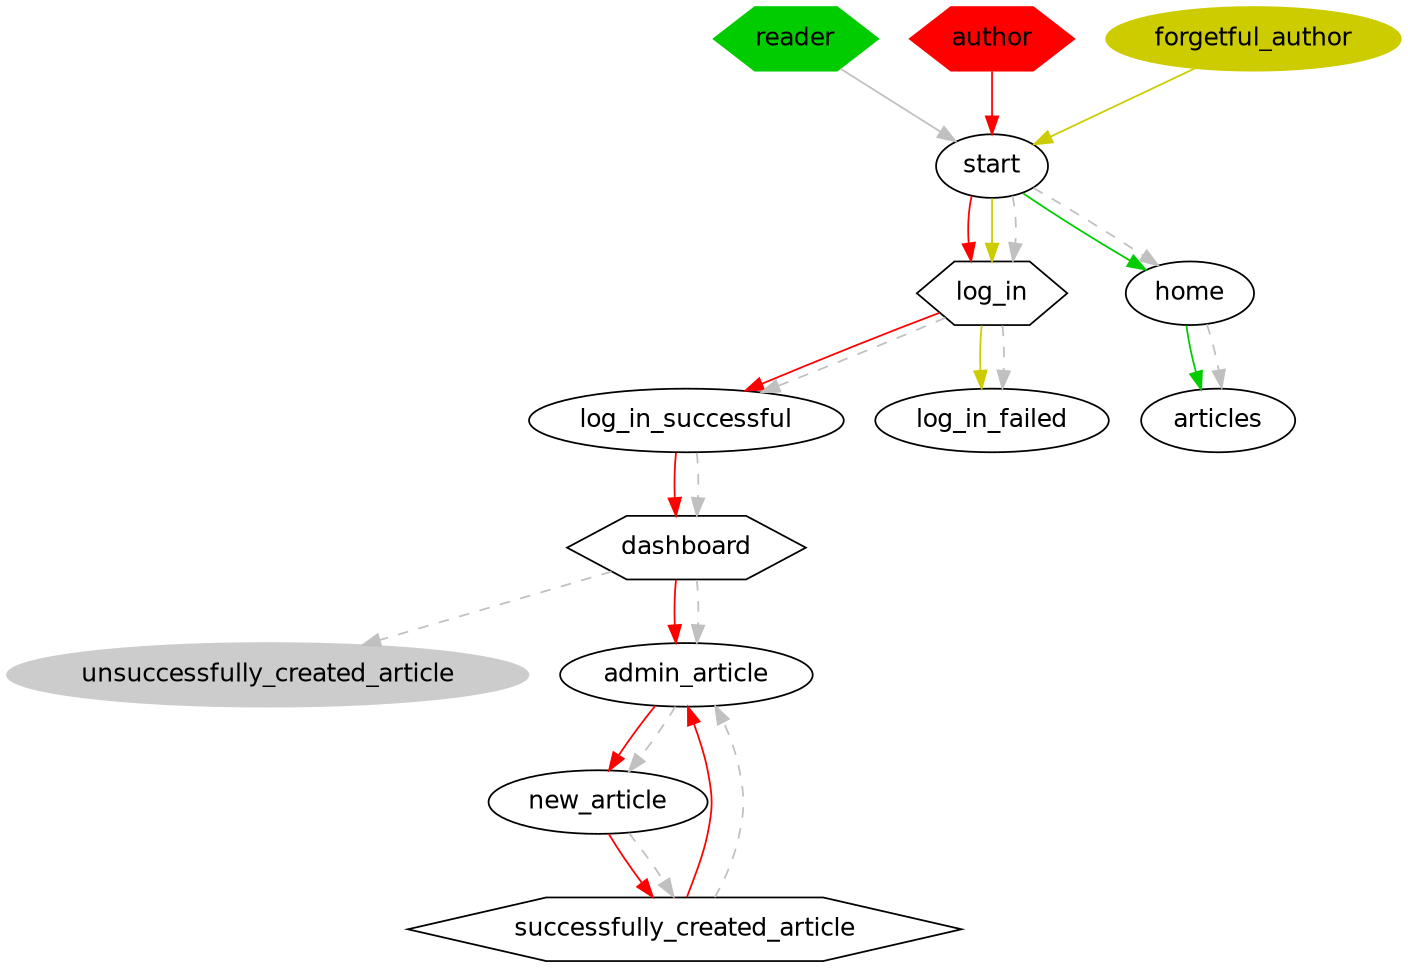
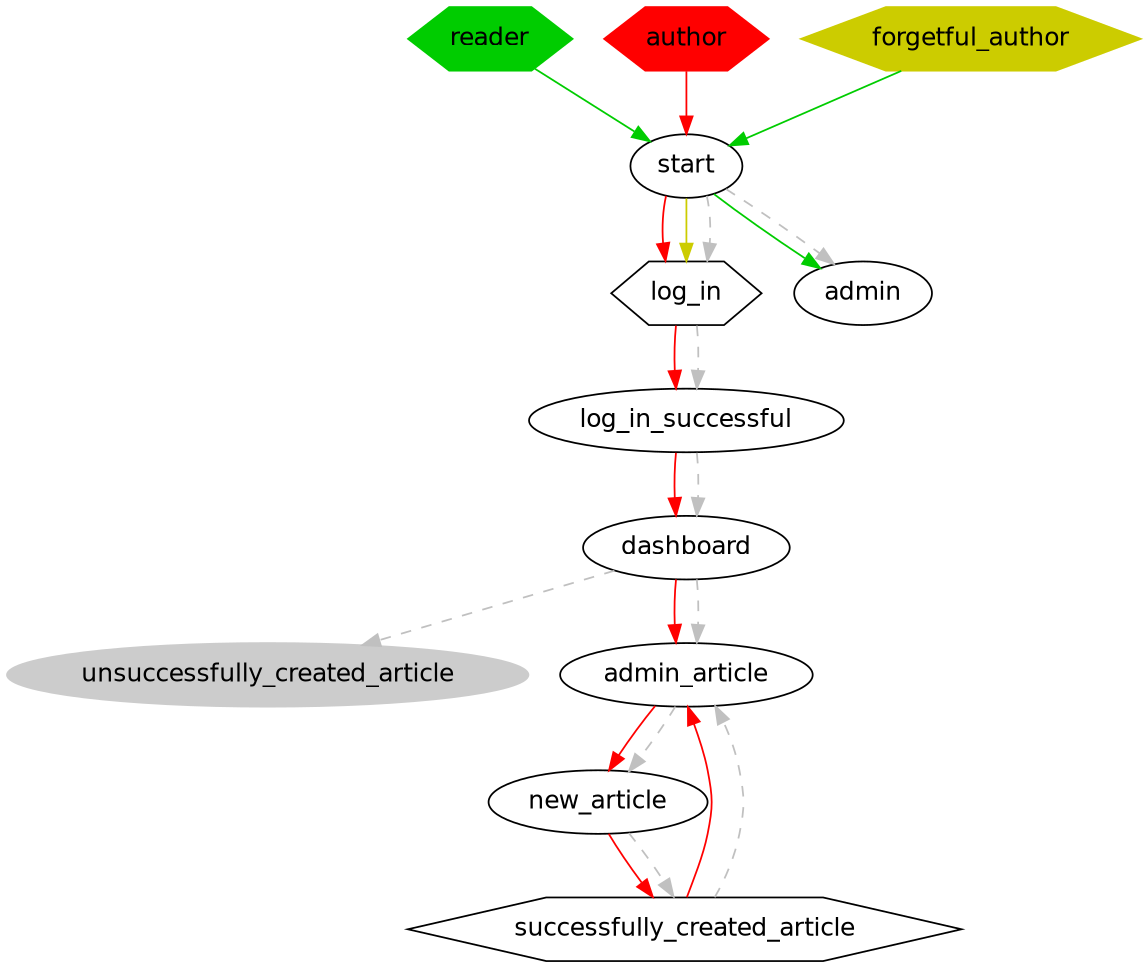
(1254, 39) -> (971, 39)
(890, 100) -> (585, 100)
(1123, 103) -> (824, 105)
(1190, 293) -> (863, 293)
(992, 420) -> none
(1218, 420) -> none
(686, 548) -> (686, 548)
